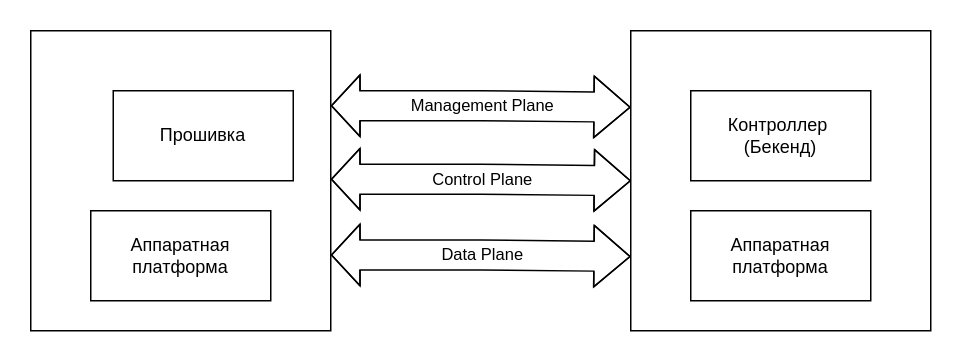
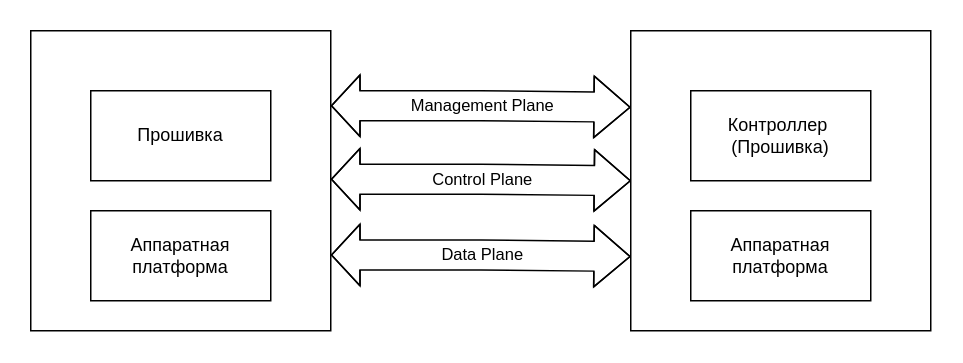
(203, 136) -> (181, 136)
(781, 136) -> (781, 136)
